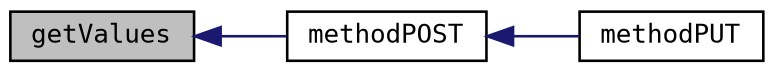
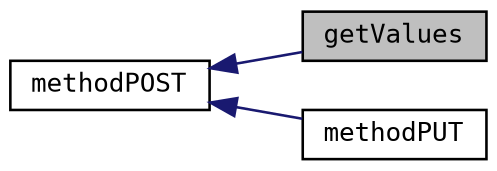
(254, 36) -> (269, 58)
